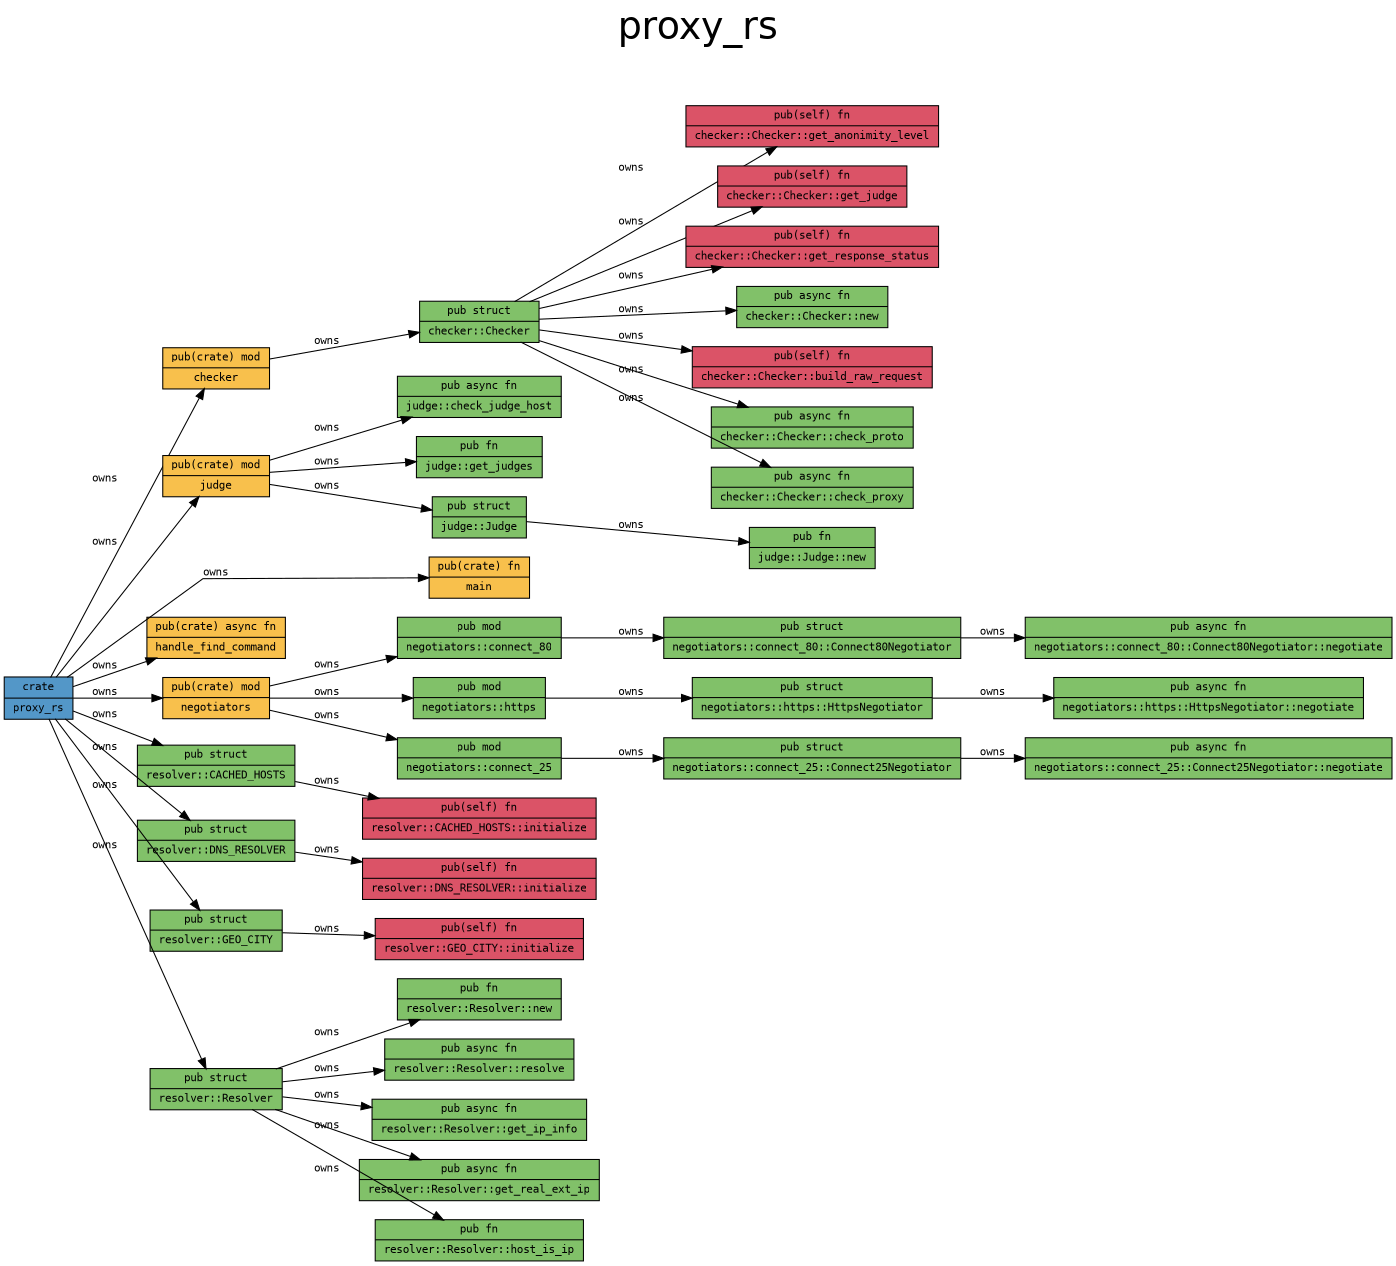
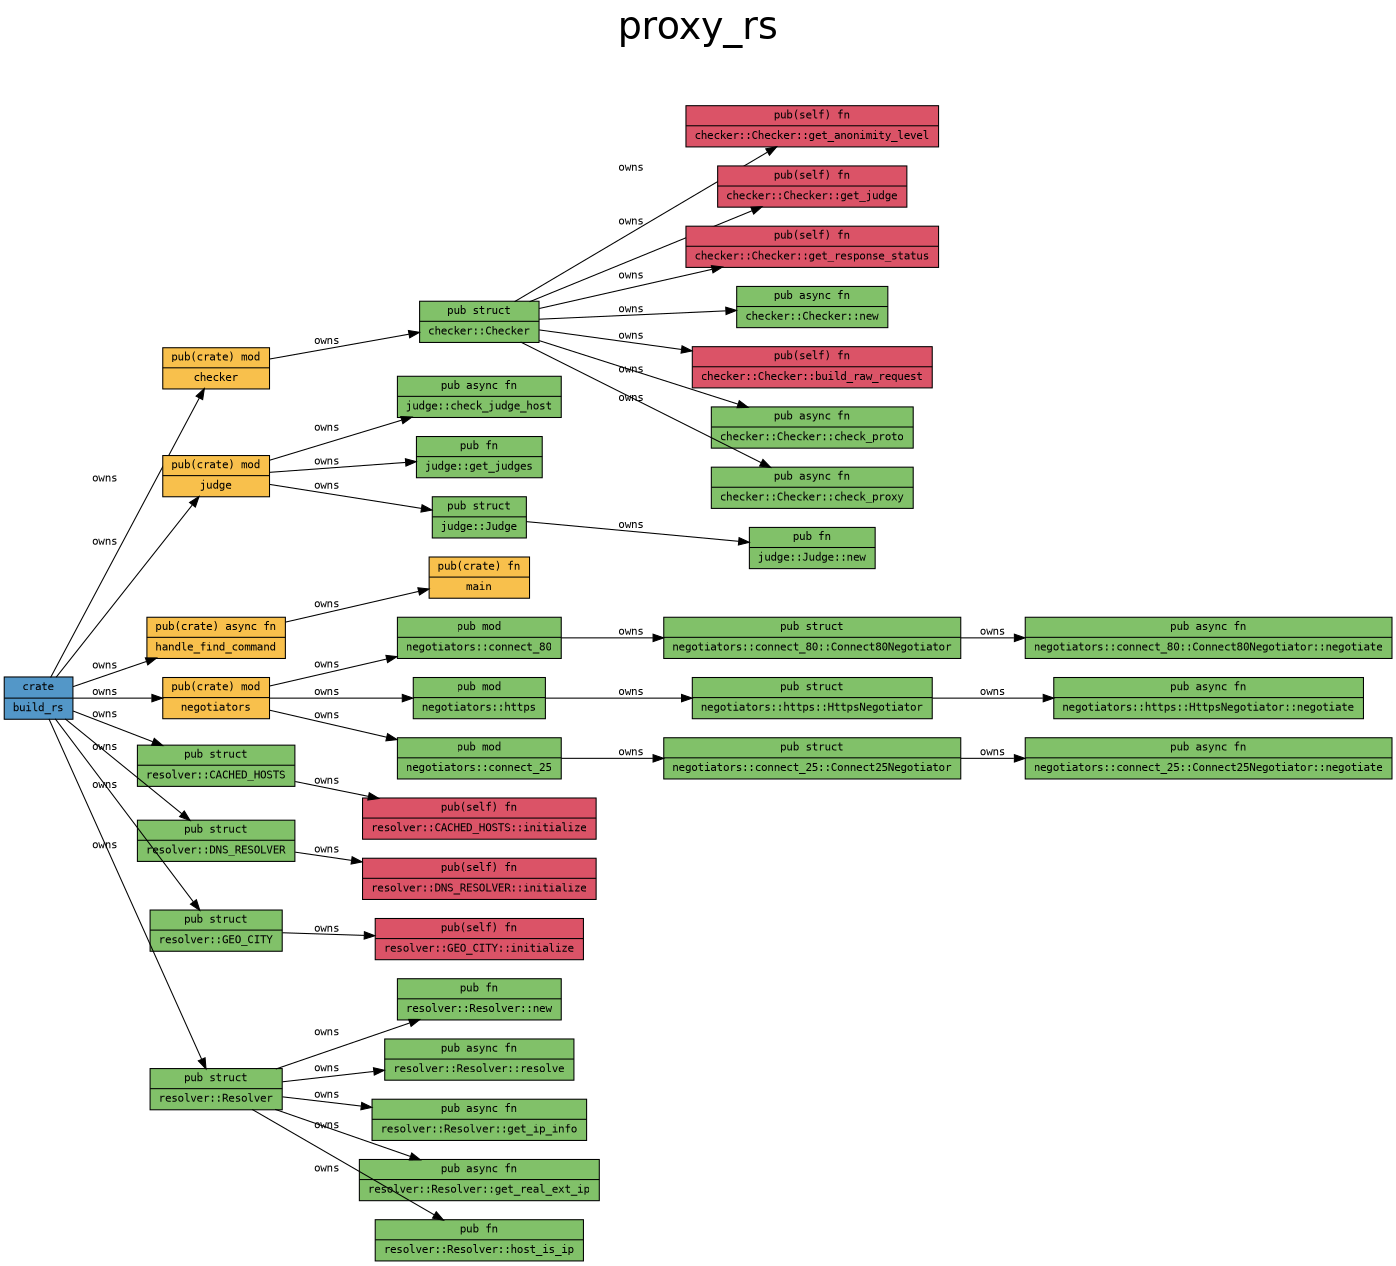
(227, 579) -> (352, 607)
(39, 708) -> (39, 708)
